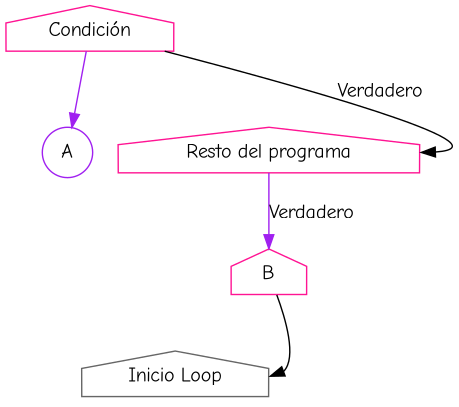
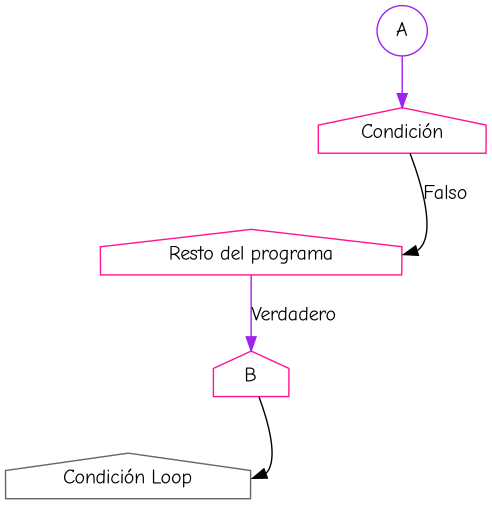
(80, 82) -> (402, 75)
(380, 92) -> (446, 194)
(175, 376) -> (128, 478)
